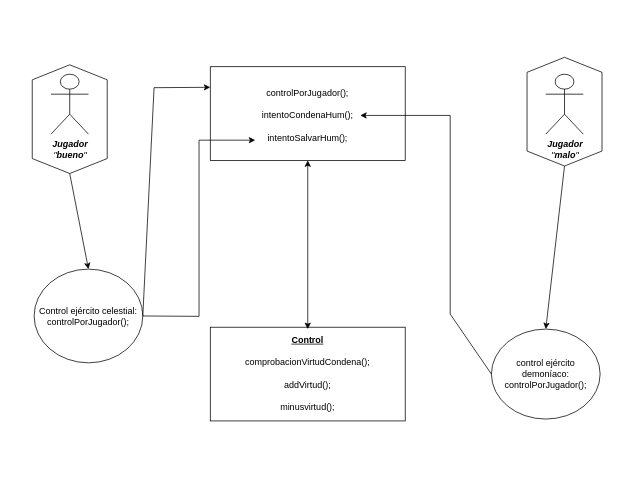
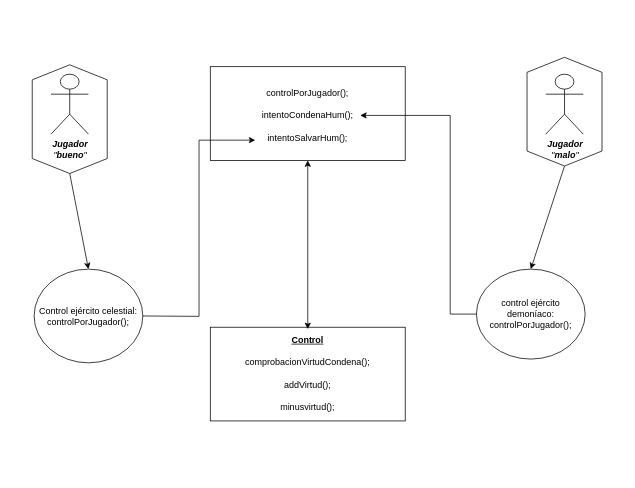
(150, 174) -> none
(546, 374) -> (531, 314)
